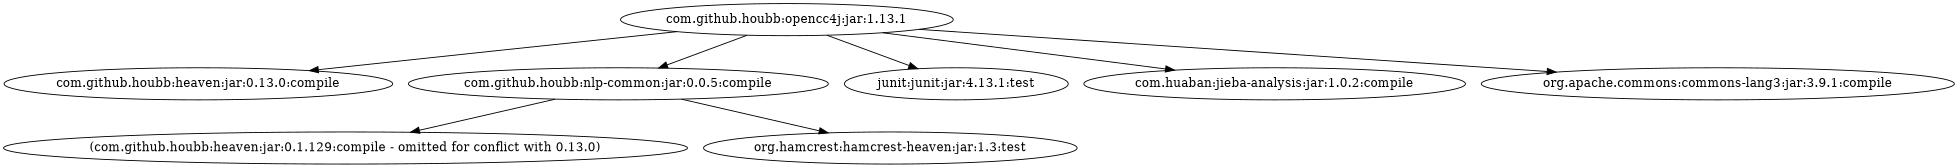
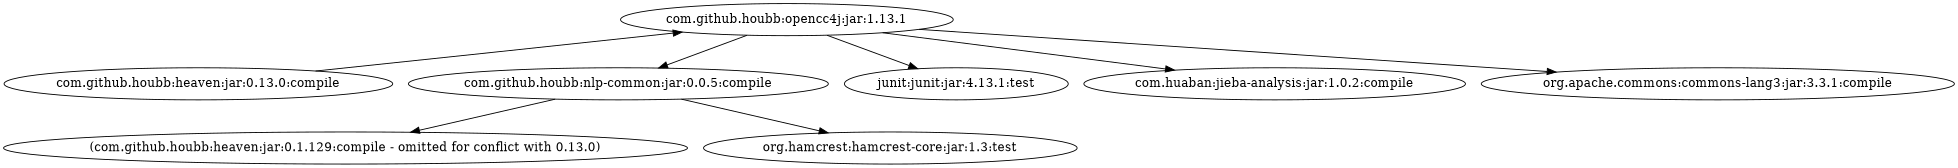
(498, 51) -> (494, 52)
(1718, 84) -> (1718, 84)
(890, 148) -> (890, 148)
